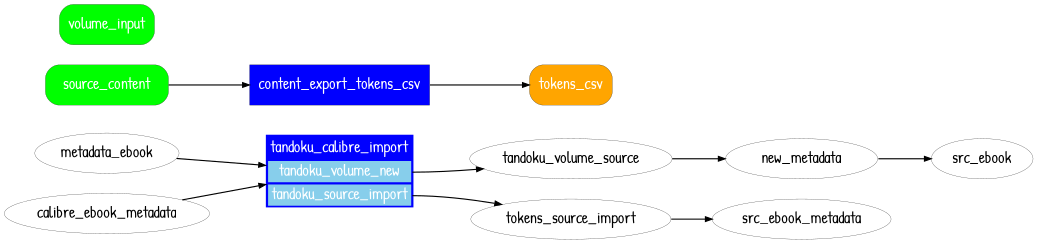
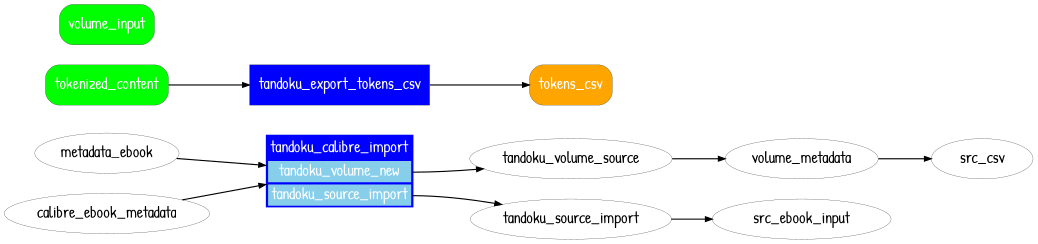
(107, 85) -> (107, 85)
(340, 85) -> (340, 85)
(802, 159) -> (802, 159)
(982, 159) -> (982, 159)
(571, 219) -> (571, 219)
(802, 219) -> (802, 219)
